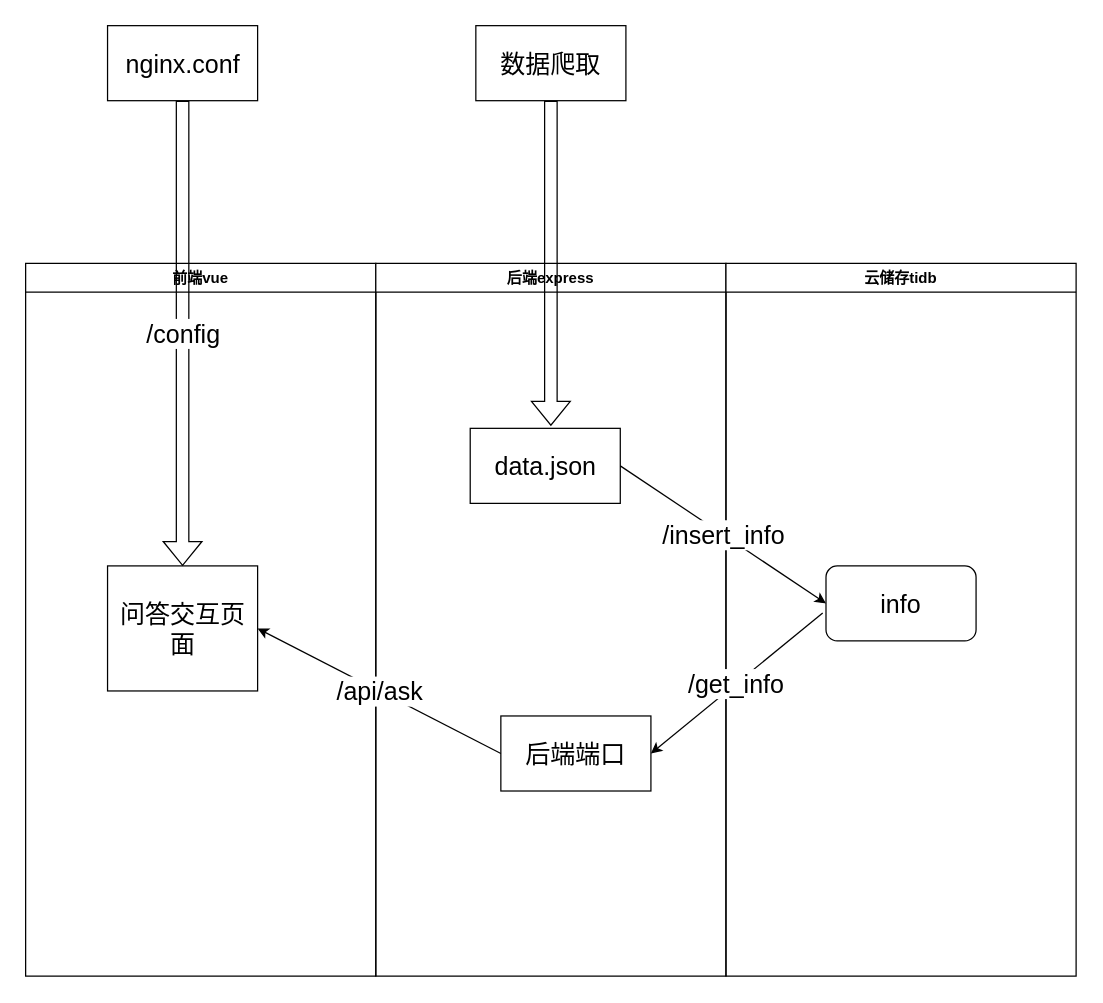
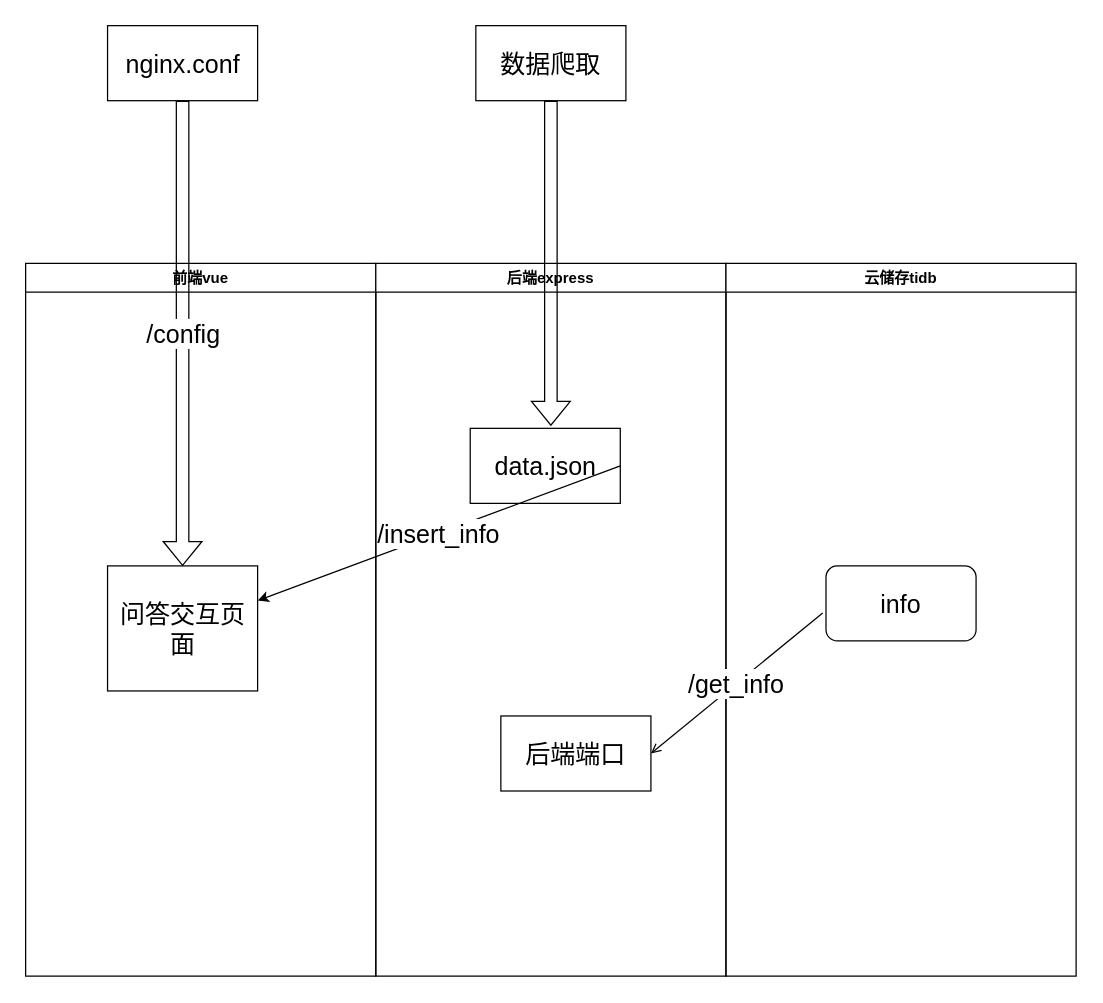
(662, 493) -> (548, 492)
(454, 729) -> none
(658, 747) -> (656, 749)
